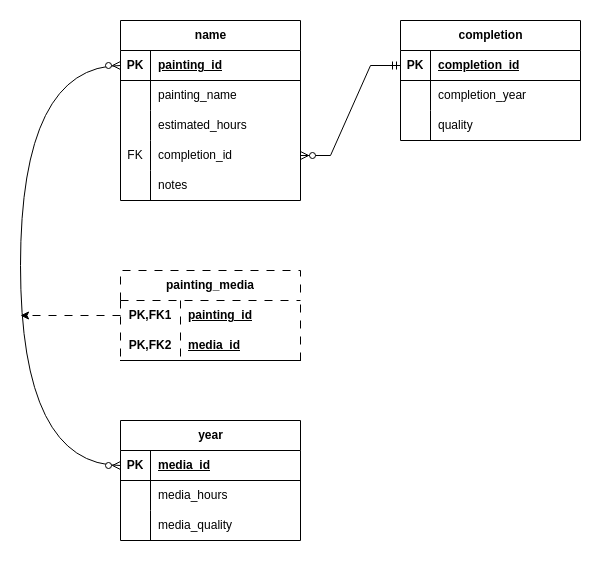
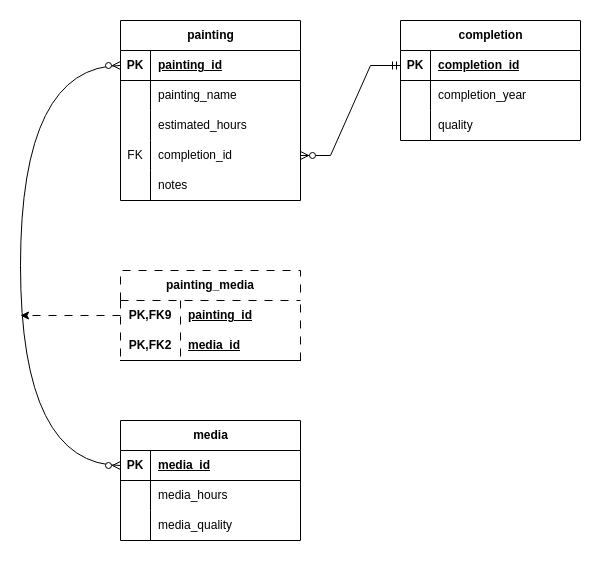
(211, 36) -> (211, 36)
(151, 316) -> (151, 316)
(211, 436) -> (211, 436)
